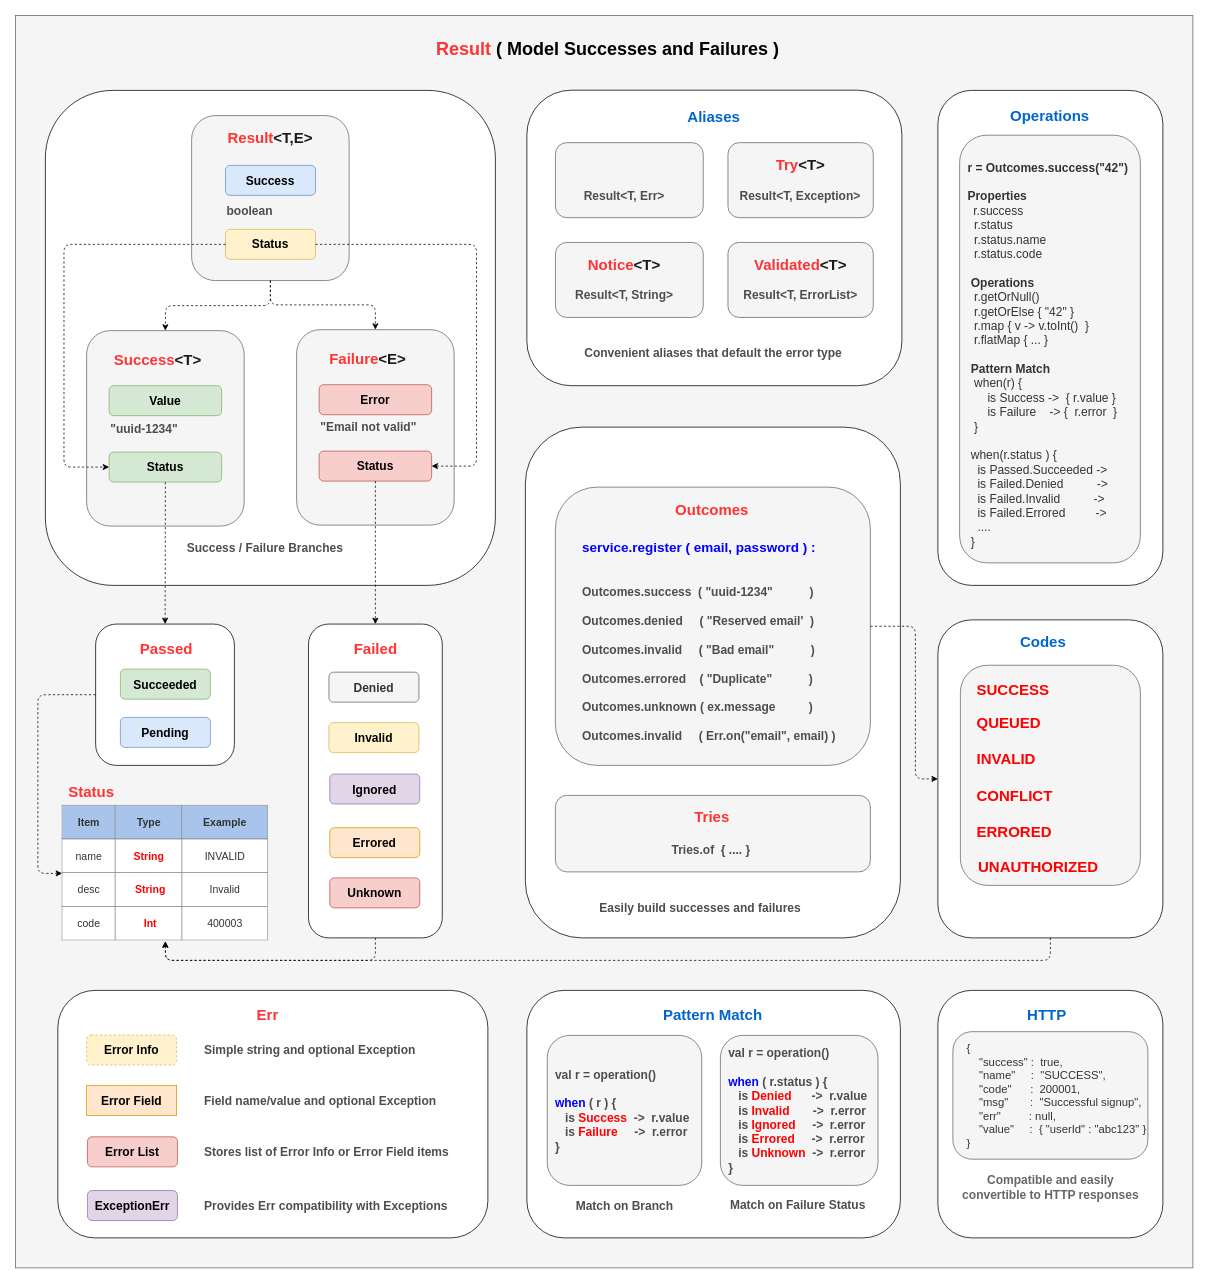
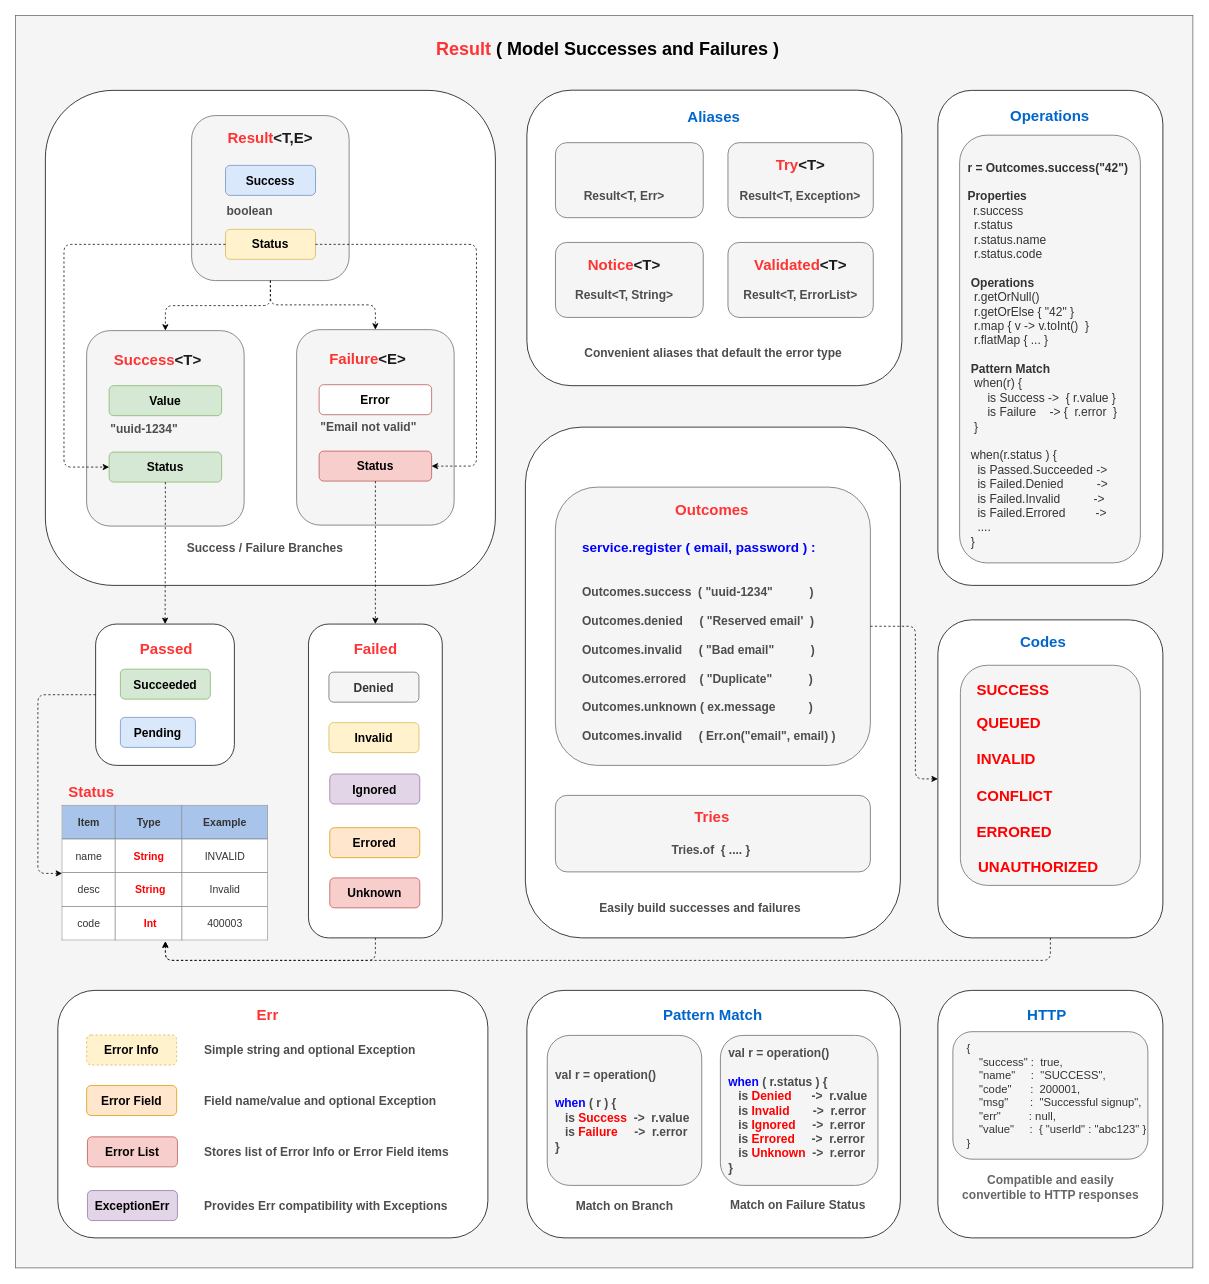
(375, 400) -> (375, 400)
(165, 732) -> (158, 732)
(132, 1100) -> (132, 1100)
